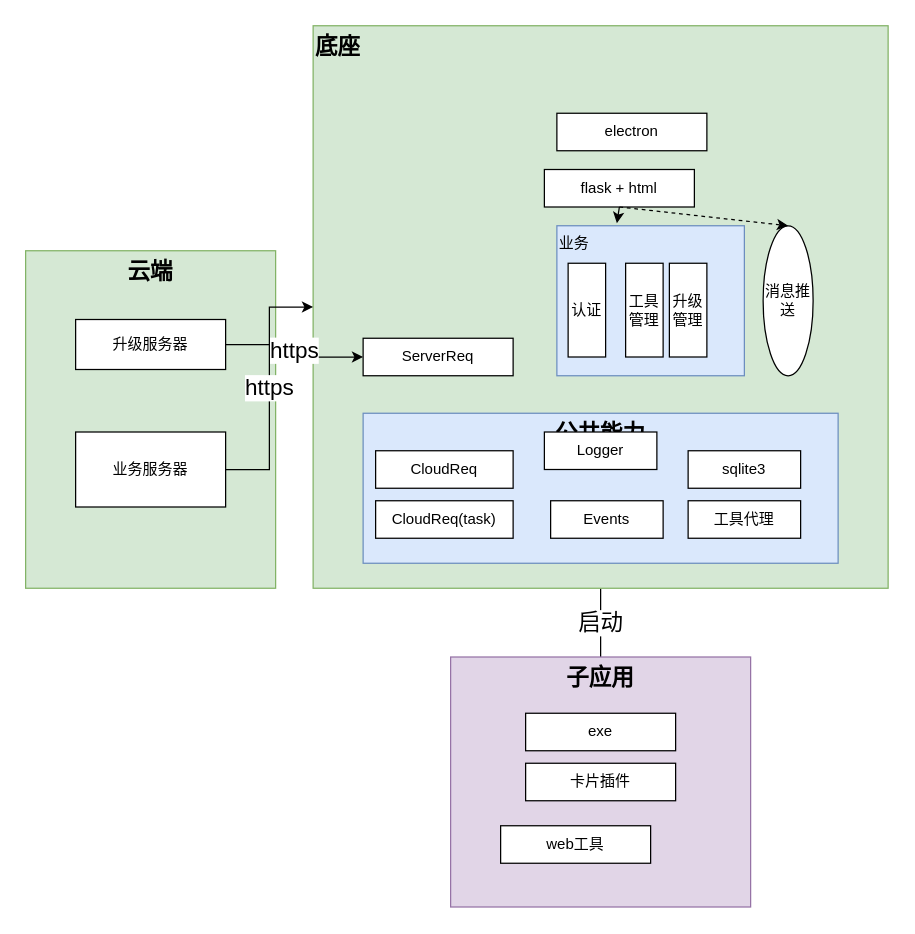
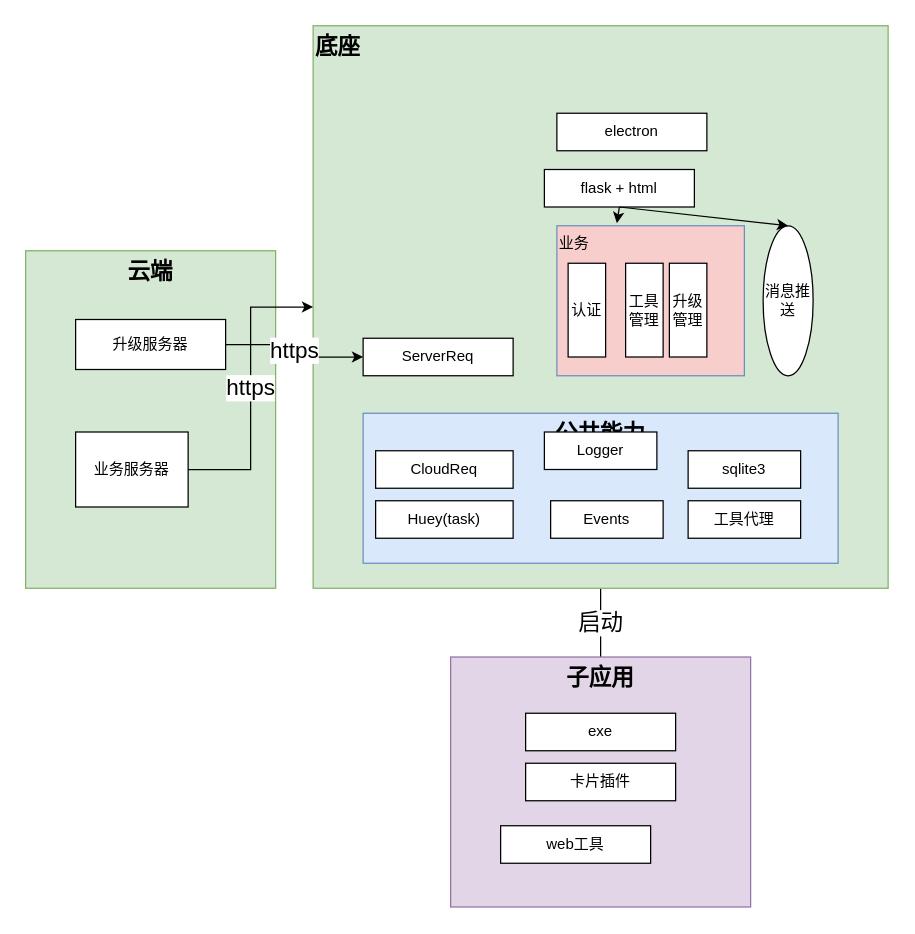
(703, 216) -> (703, 216)
(574, 243) -> (574, 243)
(151, 469) -> (132, 469)
(444, 519) -> (444, 519)
